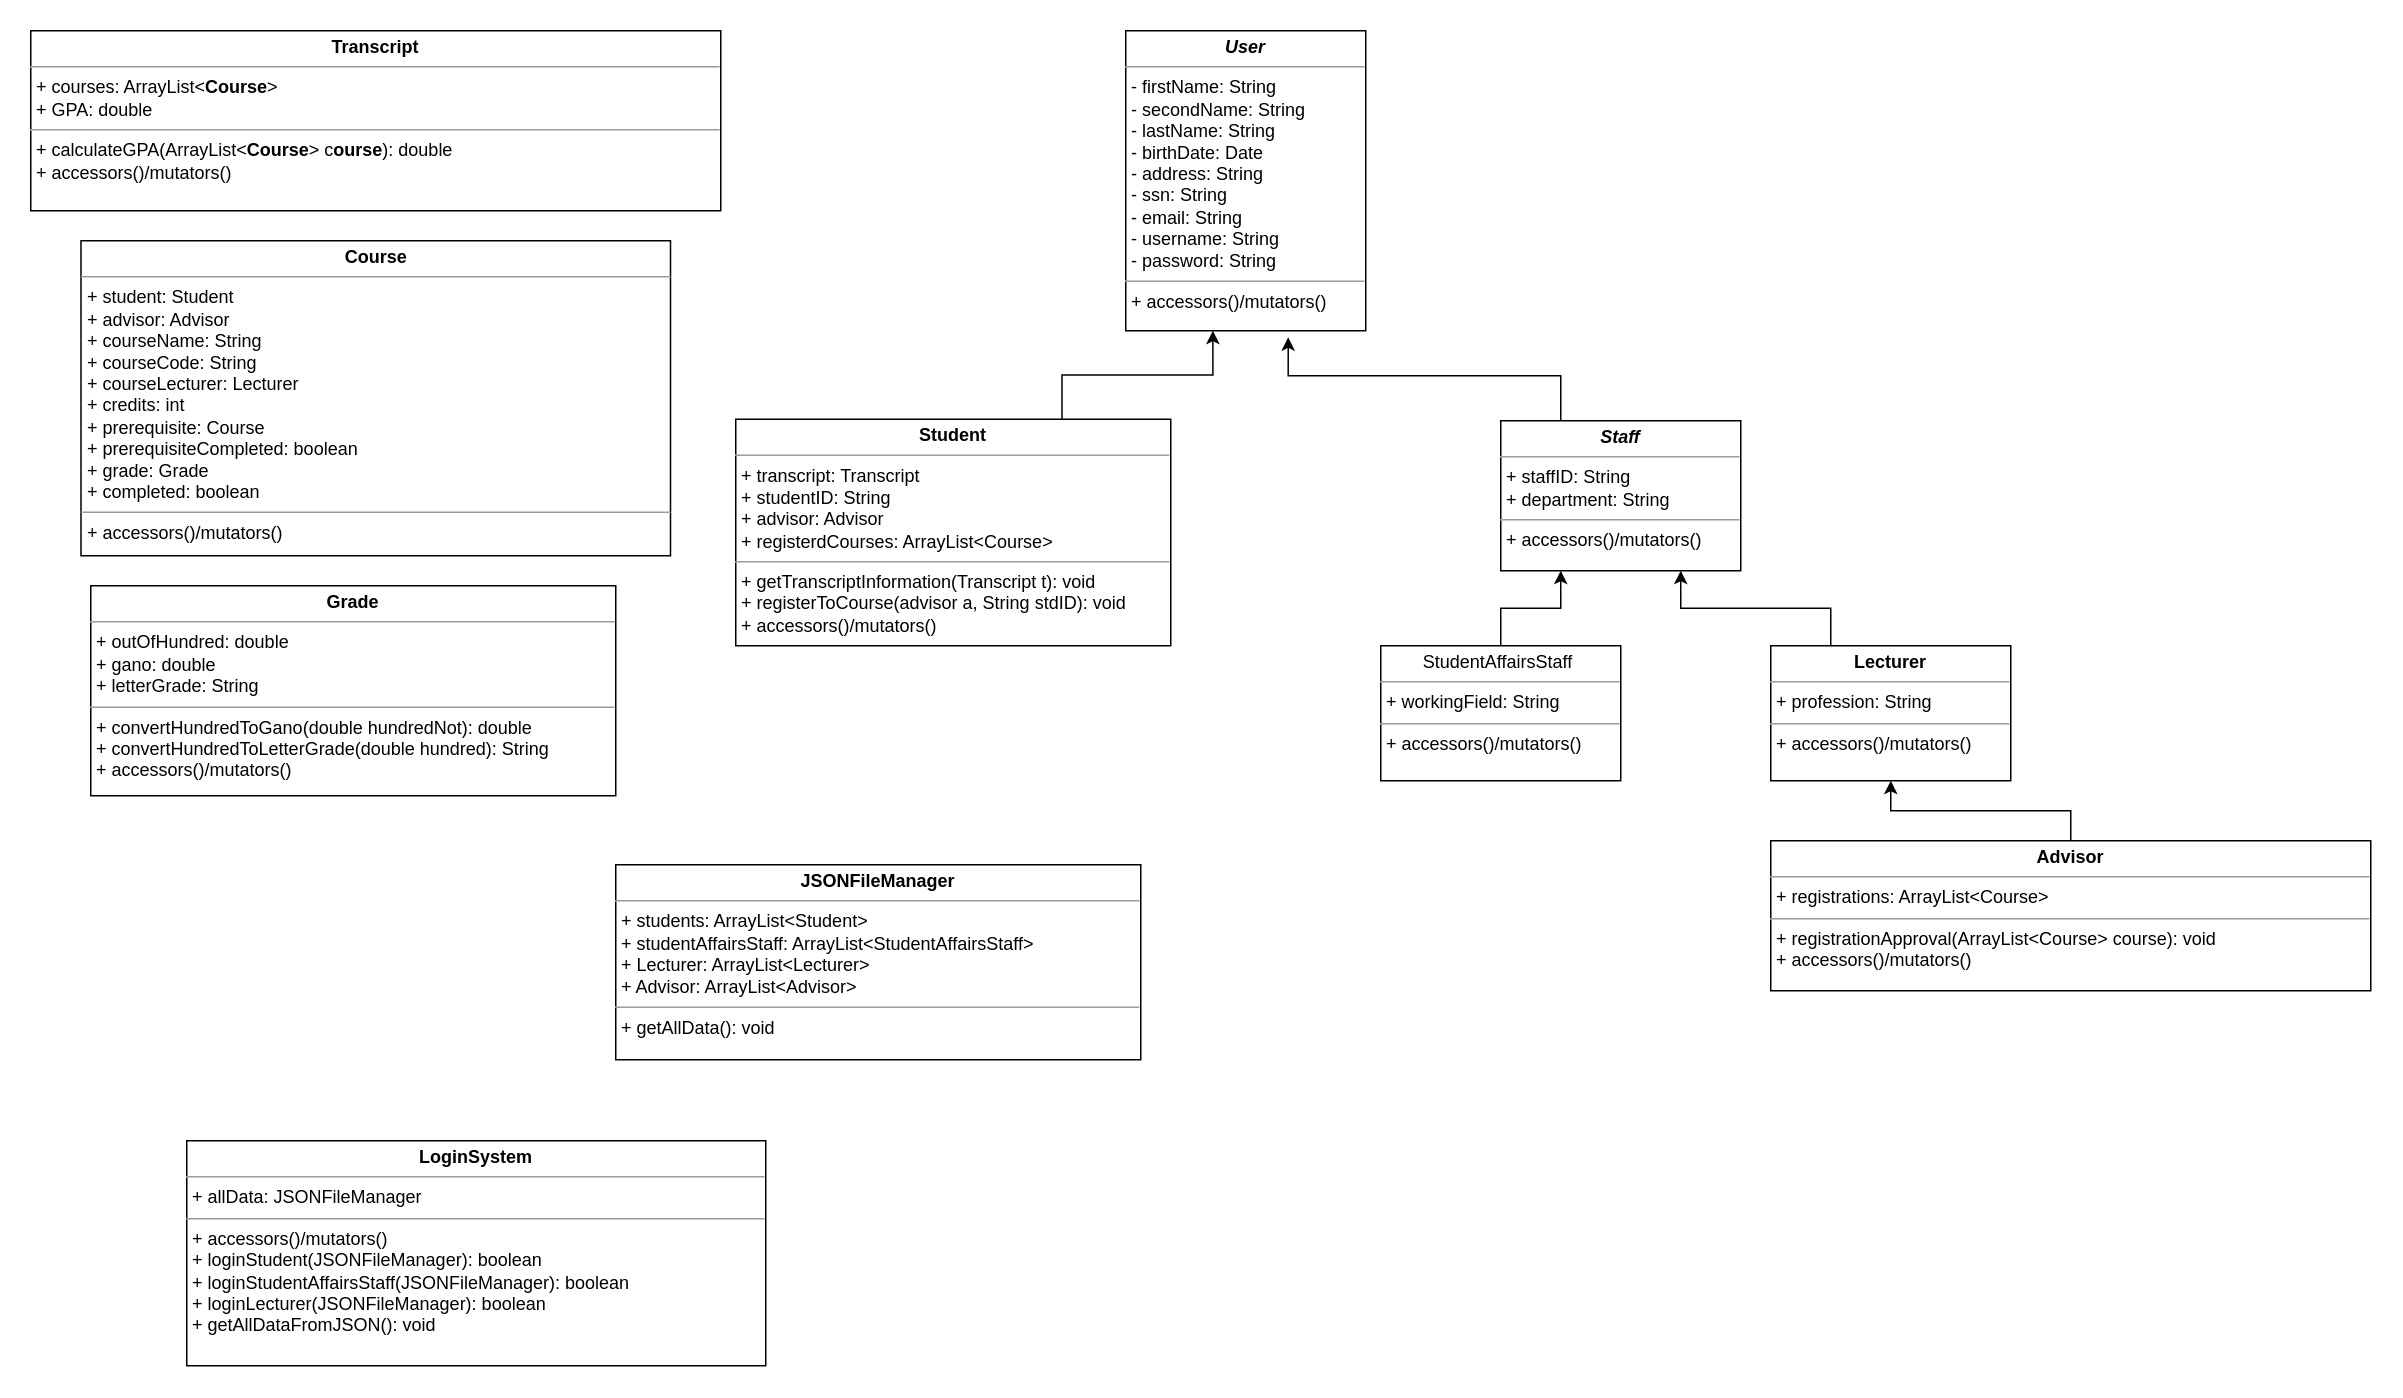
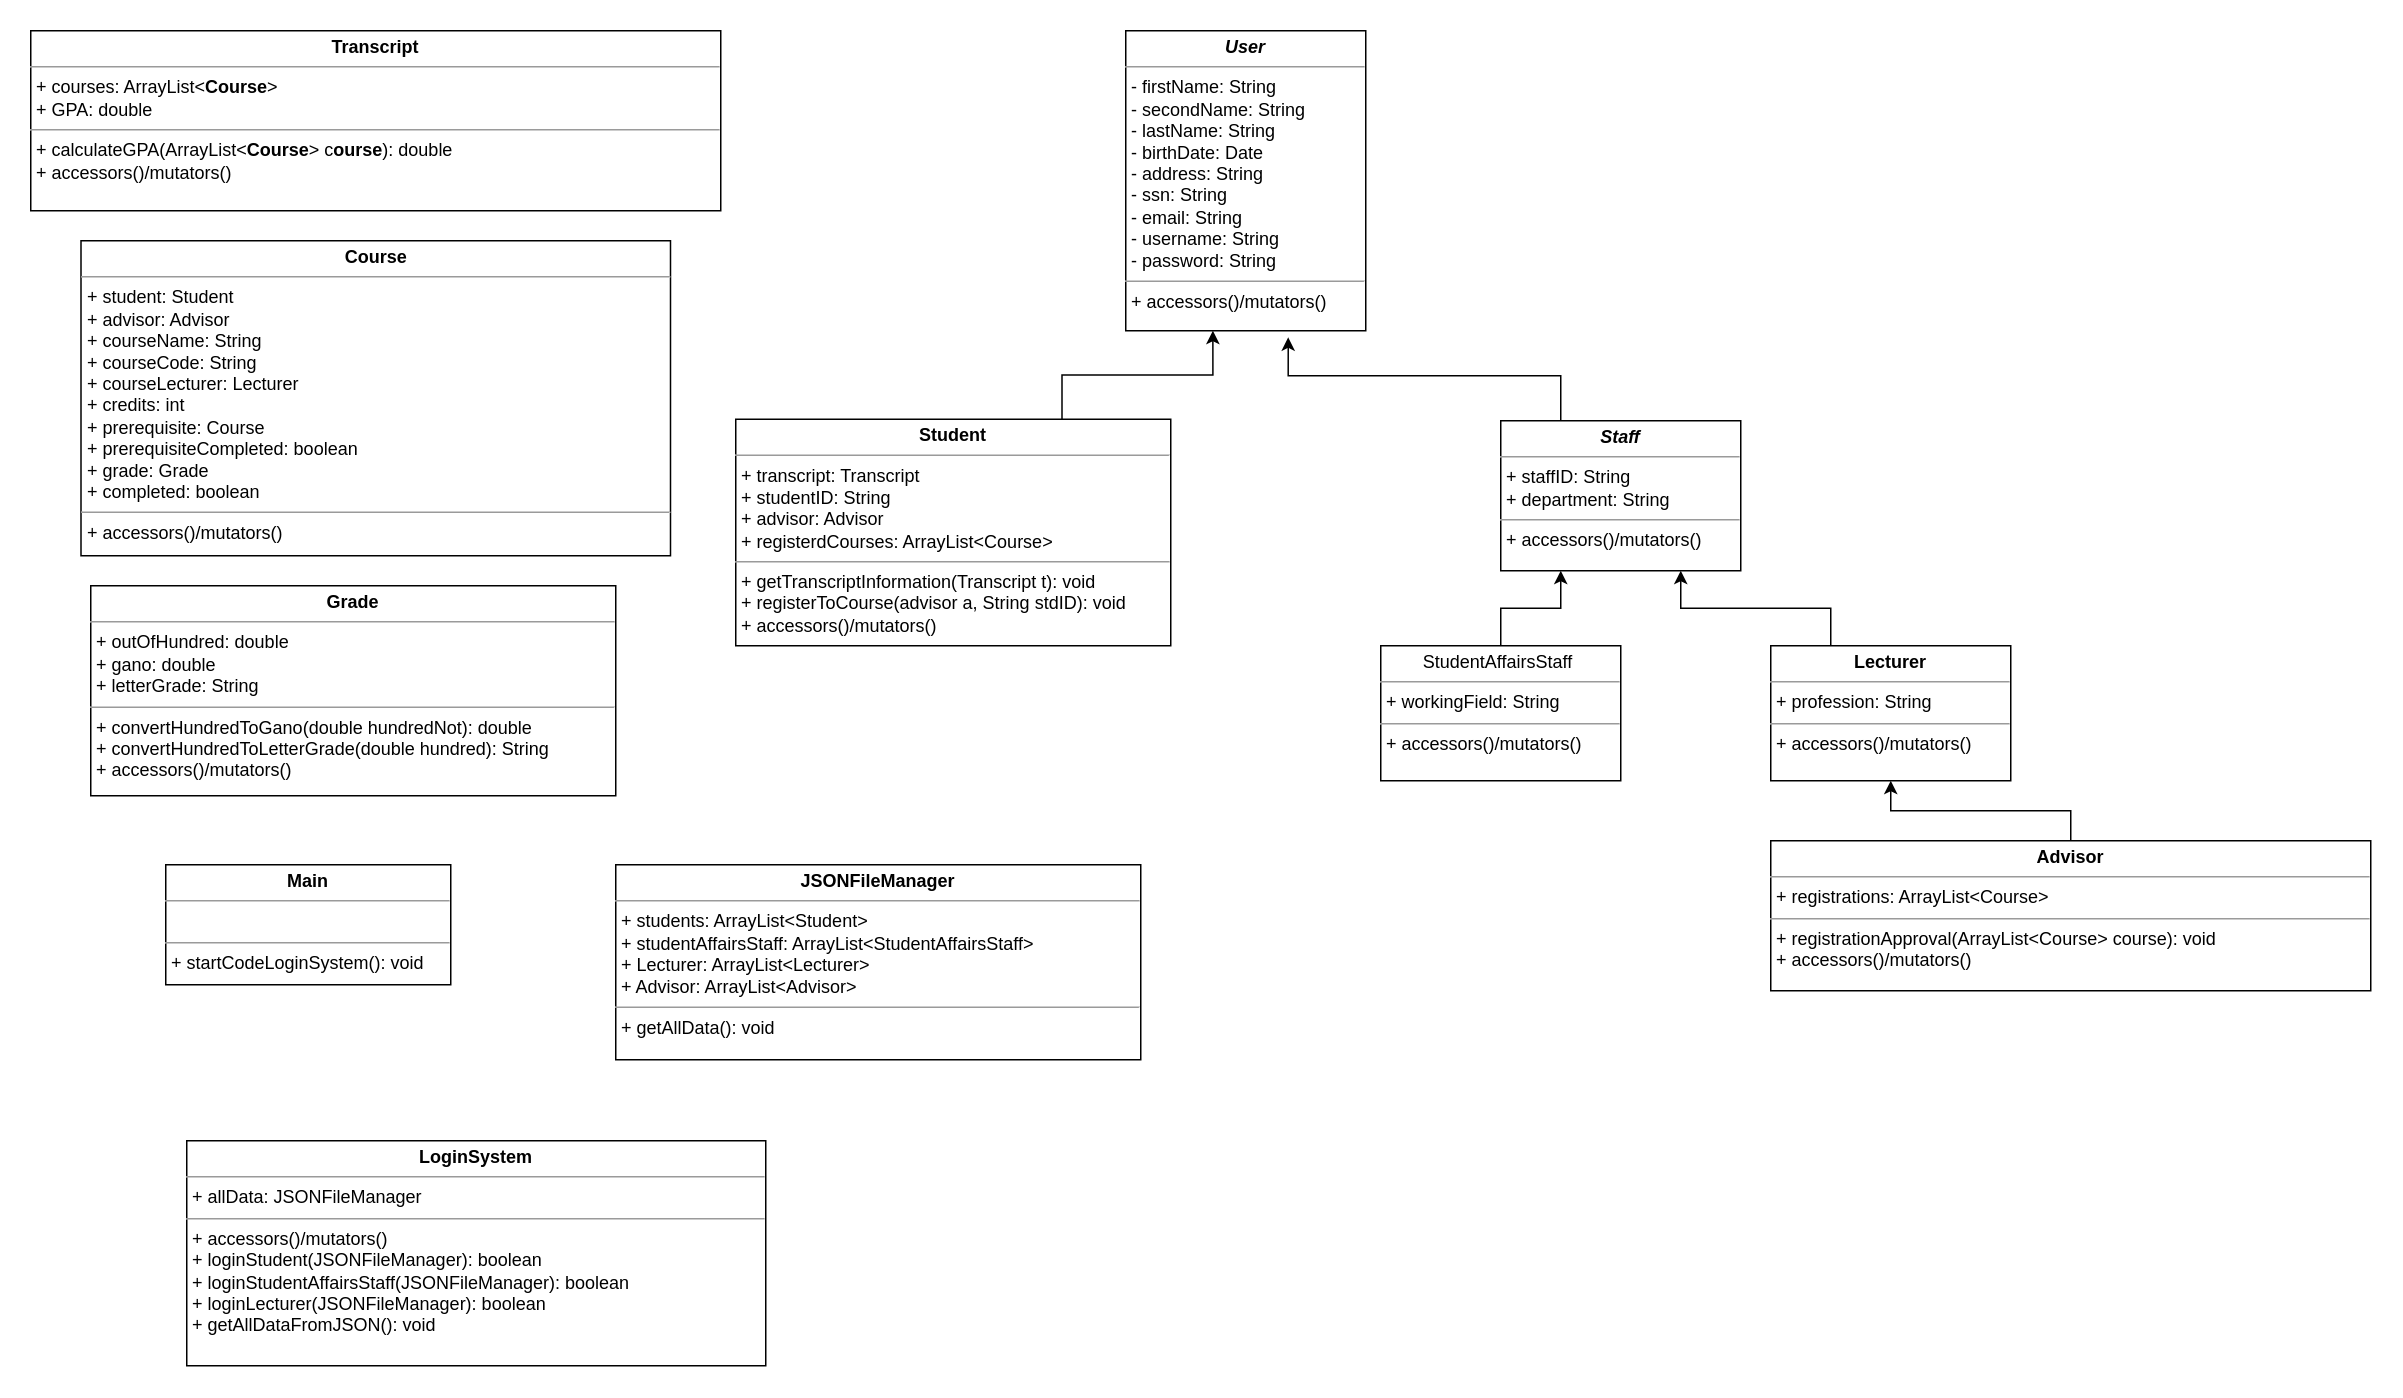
none -> (308, 925)
